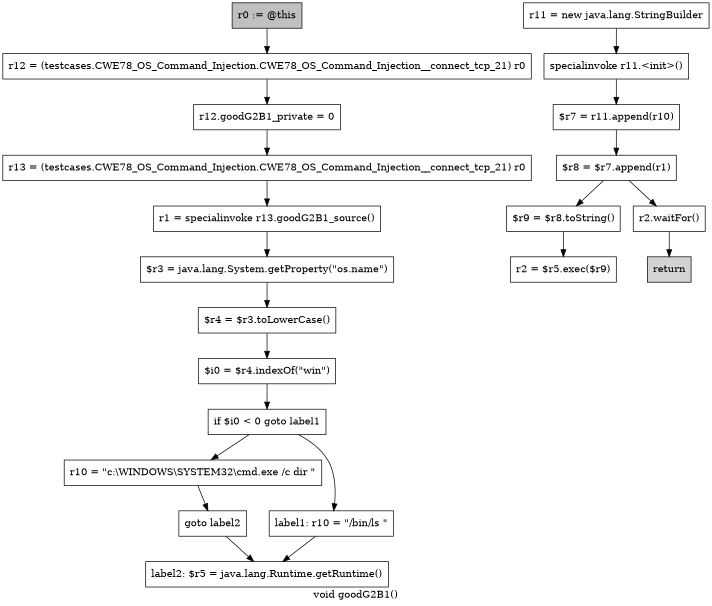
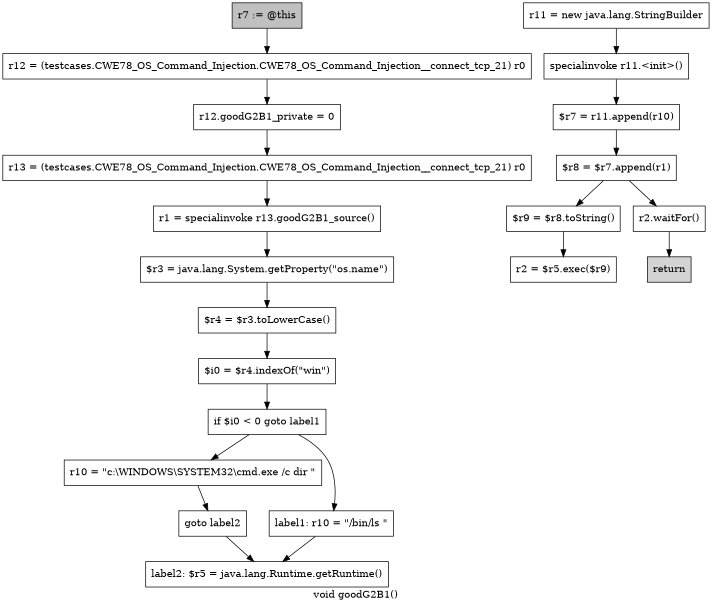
(267, 16) -> (267, 16)
